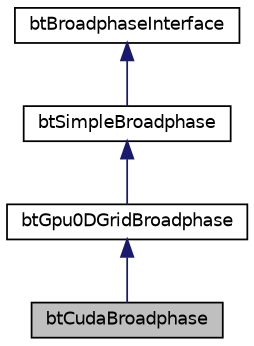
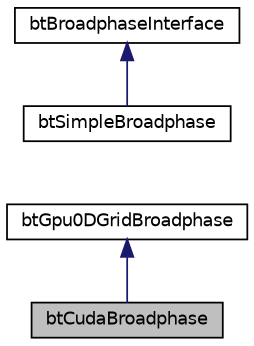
(127, 182) -> none
